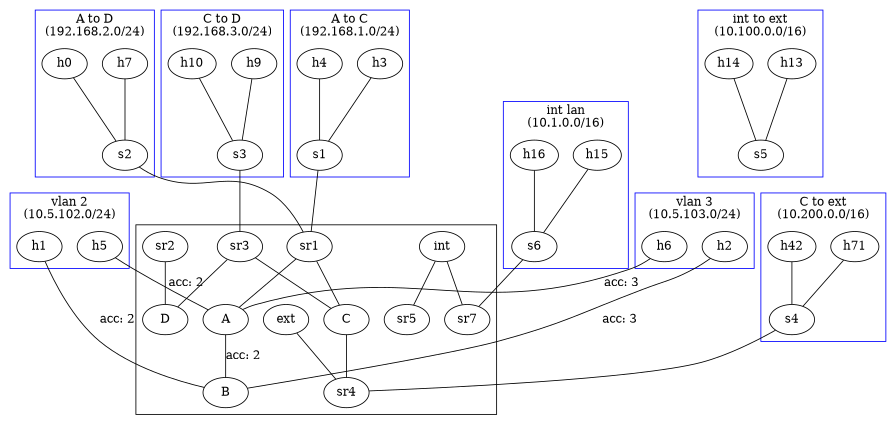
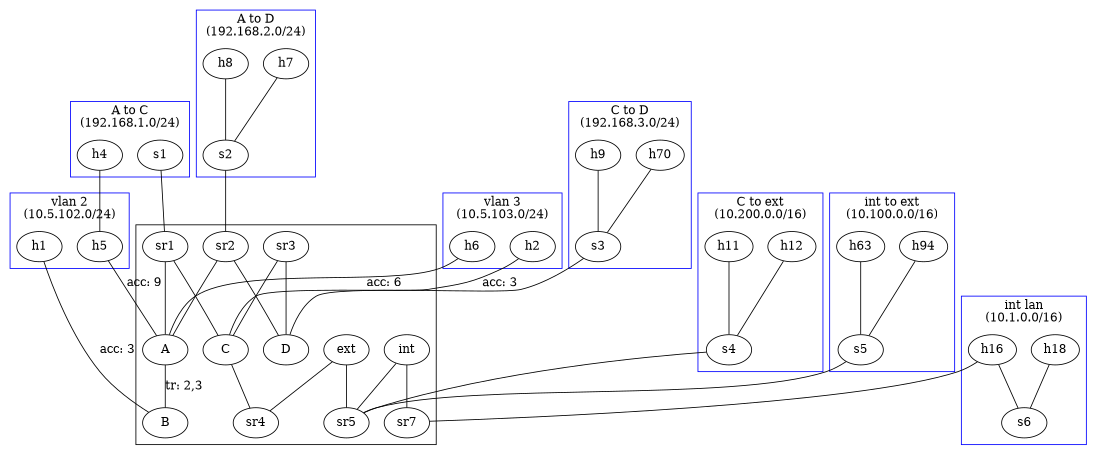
(65, 64) -> (226, 64)
(192, 64) -> (660, 155)
(380, 64) -> none
(729, 64) -> (924, 247)
(792, 64) -> (861, 247)
(320, 109) -> (100, 201)
(597, 155) -> (1055, 350)
(211, 182) -> (226, 201)
(240, 201) -> (454, 291)
(792, 247) -> (792, 247)
(855, 247) -> (729, 247)
(502, 282) -> (706, 406)
(186, 283) -> (144, 283)
(622, 283) -> (384, 283)
none -> (200, 289)
(117, 320) -> (117, 350)
(485, 344) -> (311, 290)
(243, 356) -> (184, 386)
(576, 379) -> (533, 373)
none -> (346, 386)
none -> (606, 391)
